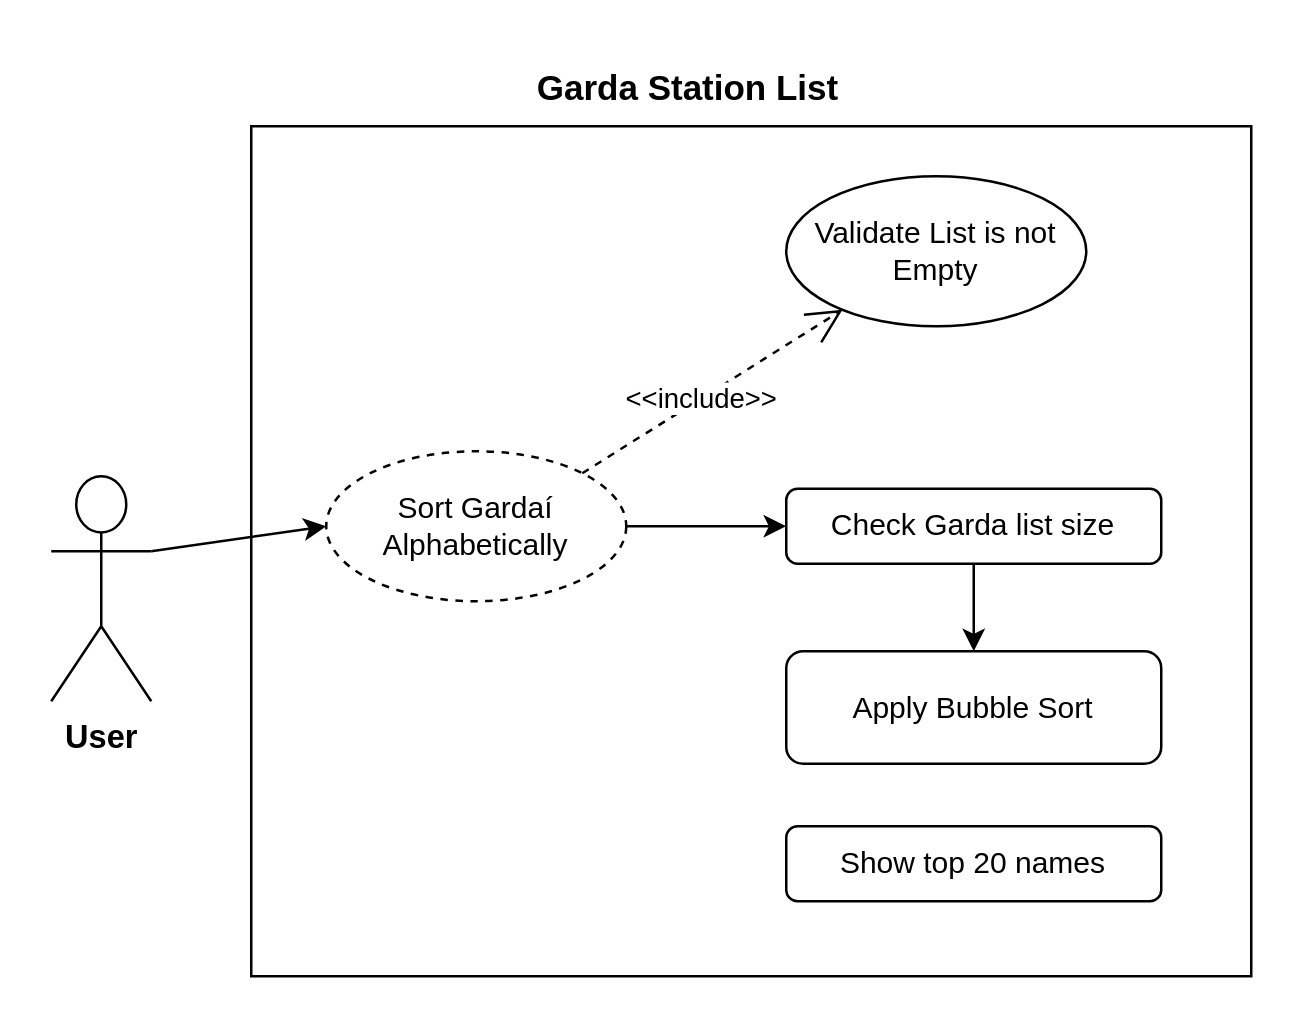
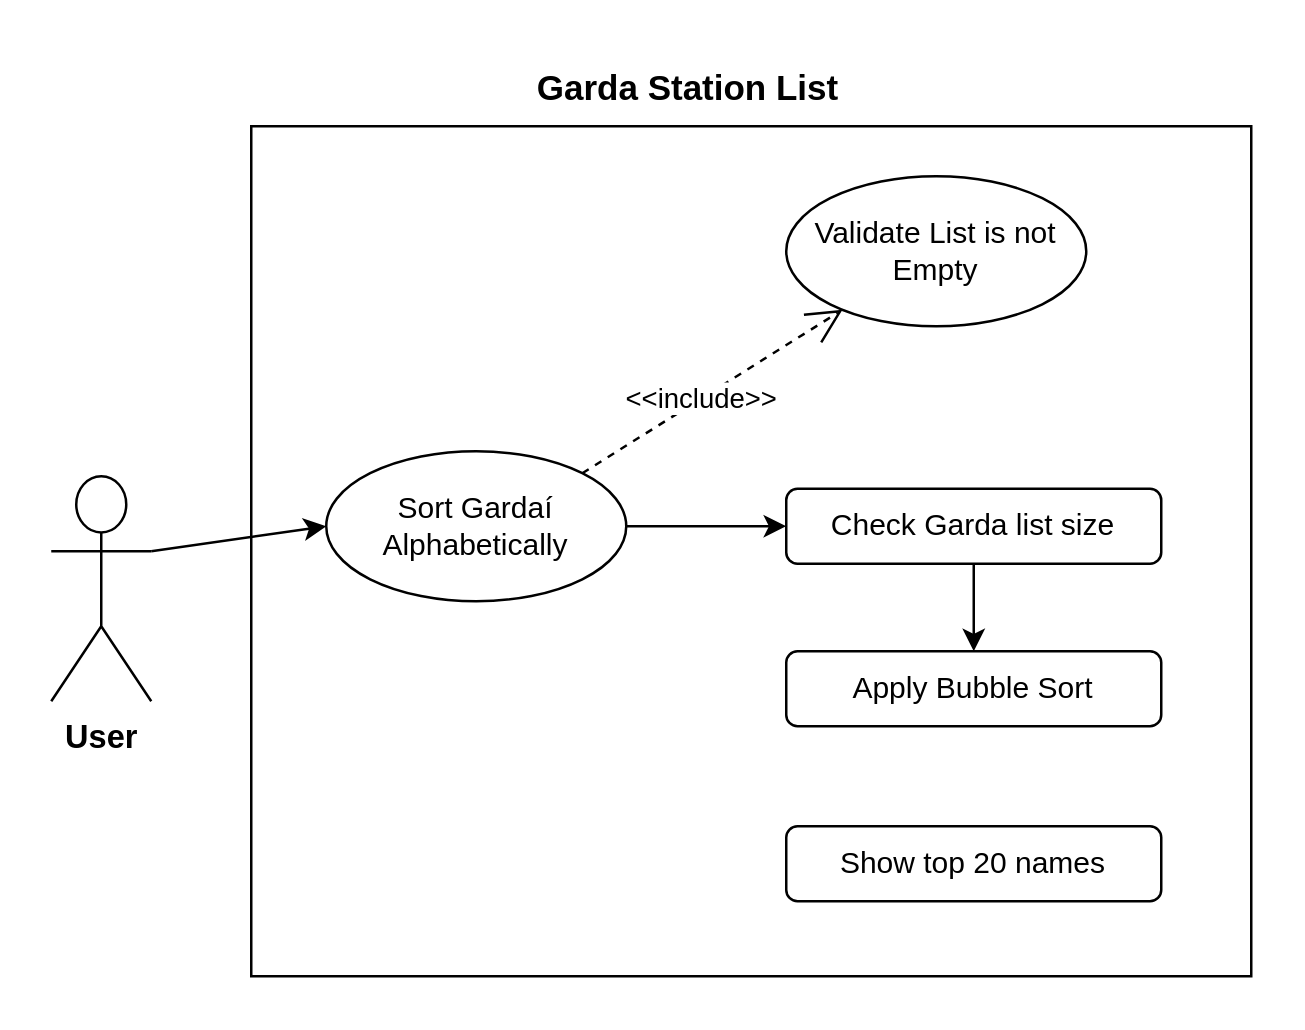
(476, 526) -> (476, 526)
(974, 708) -> (974, 689)
